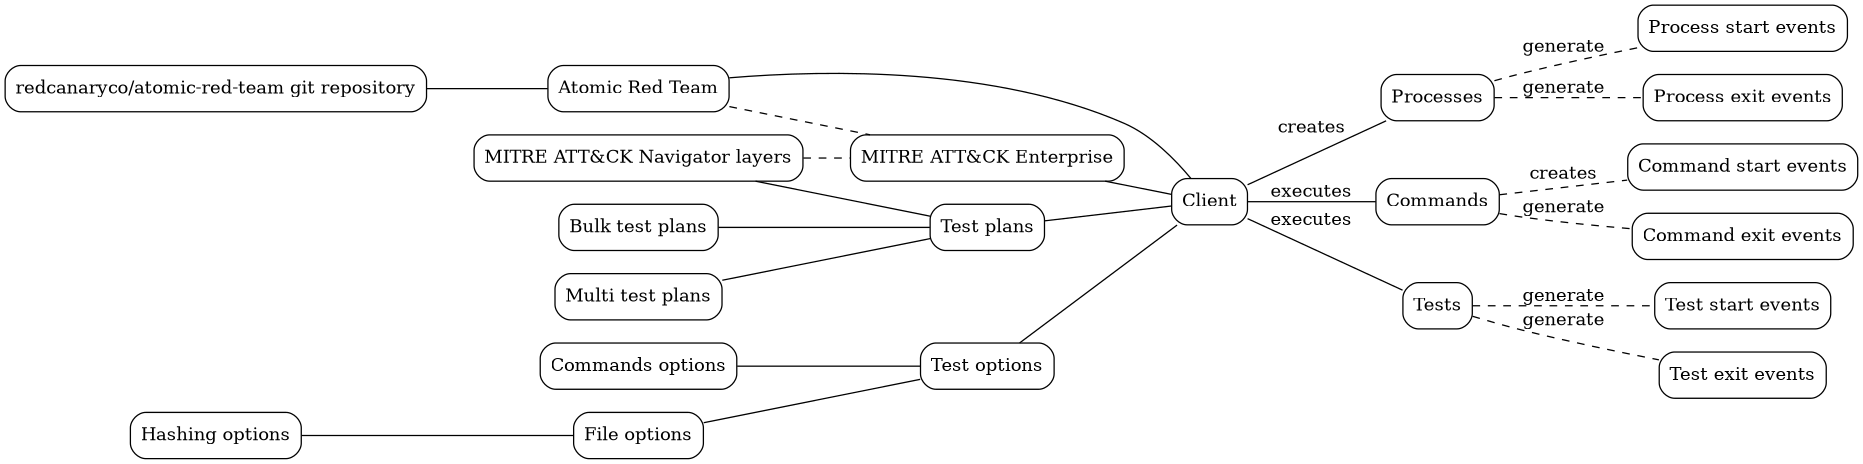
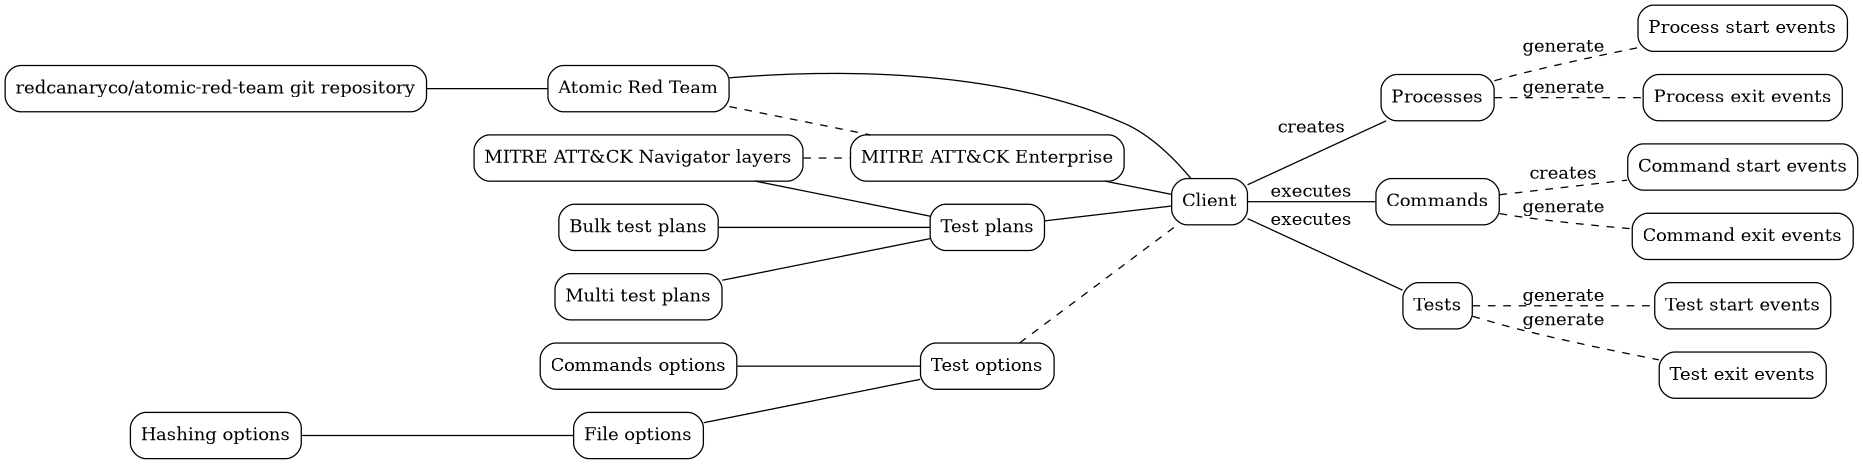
(1098, 284) -> (1098, 284)
